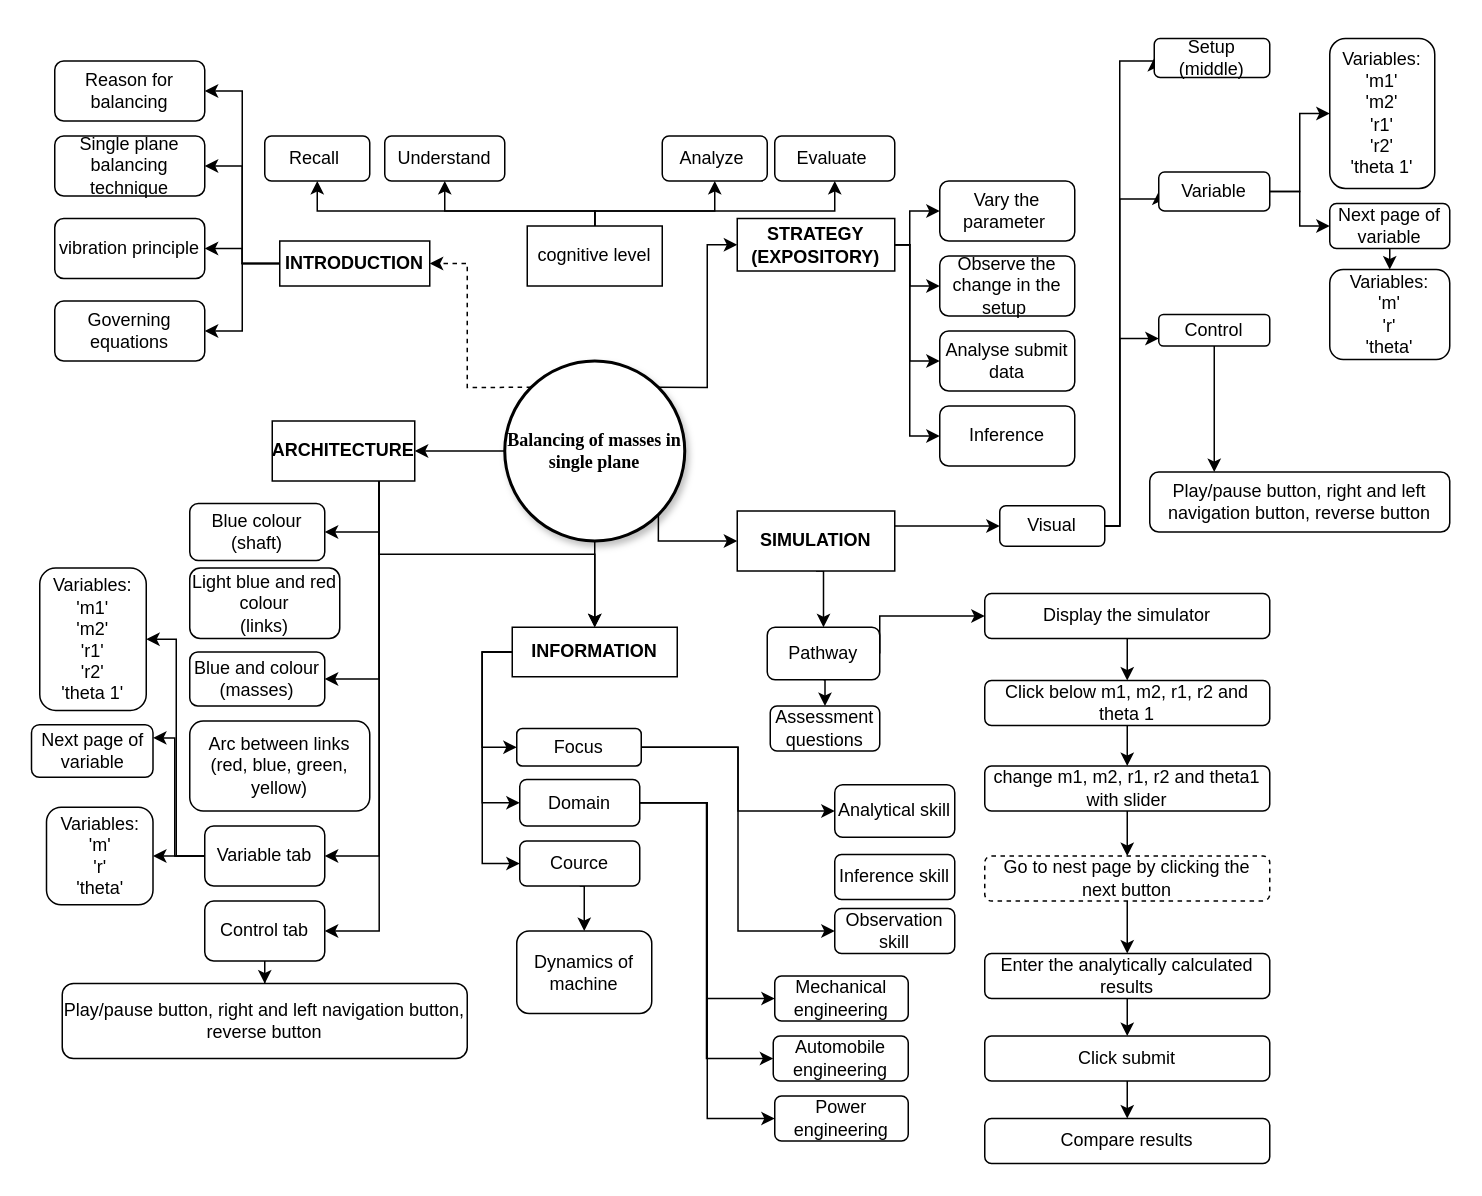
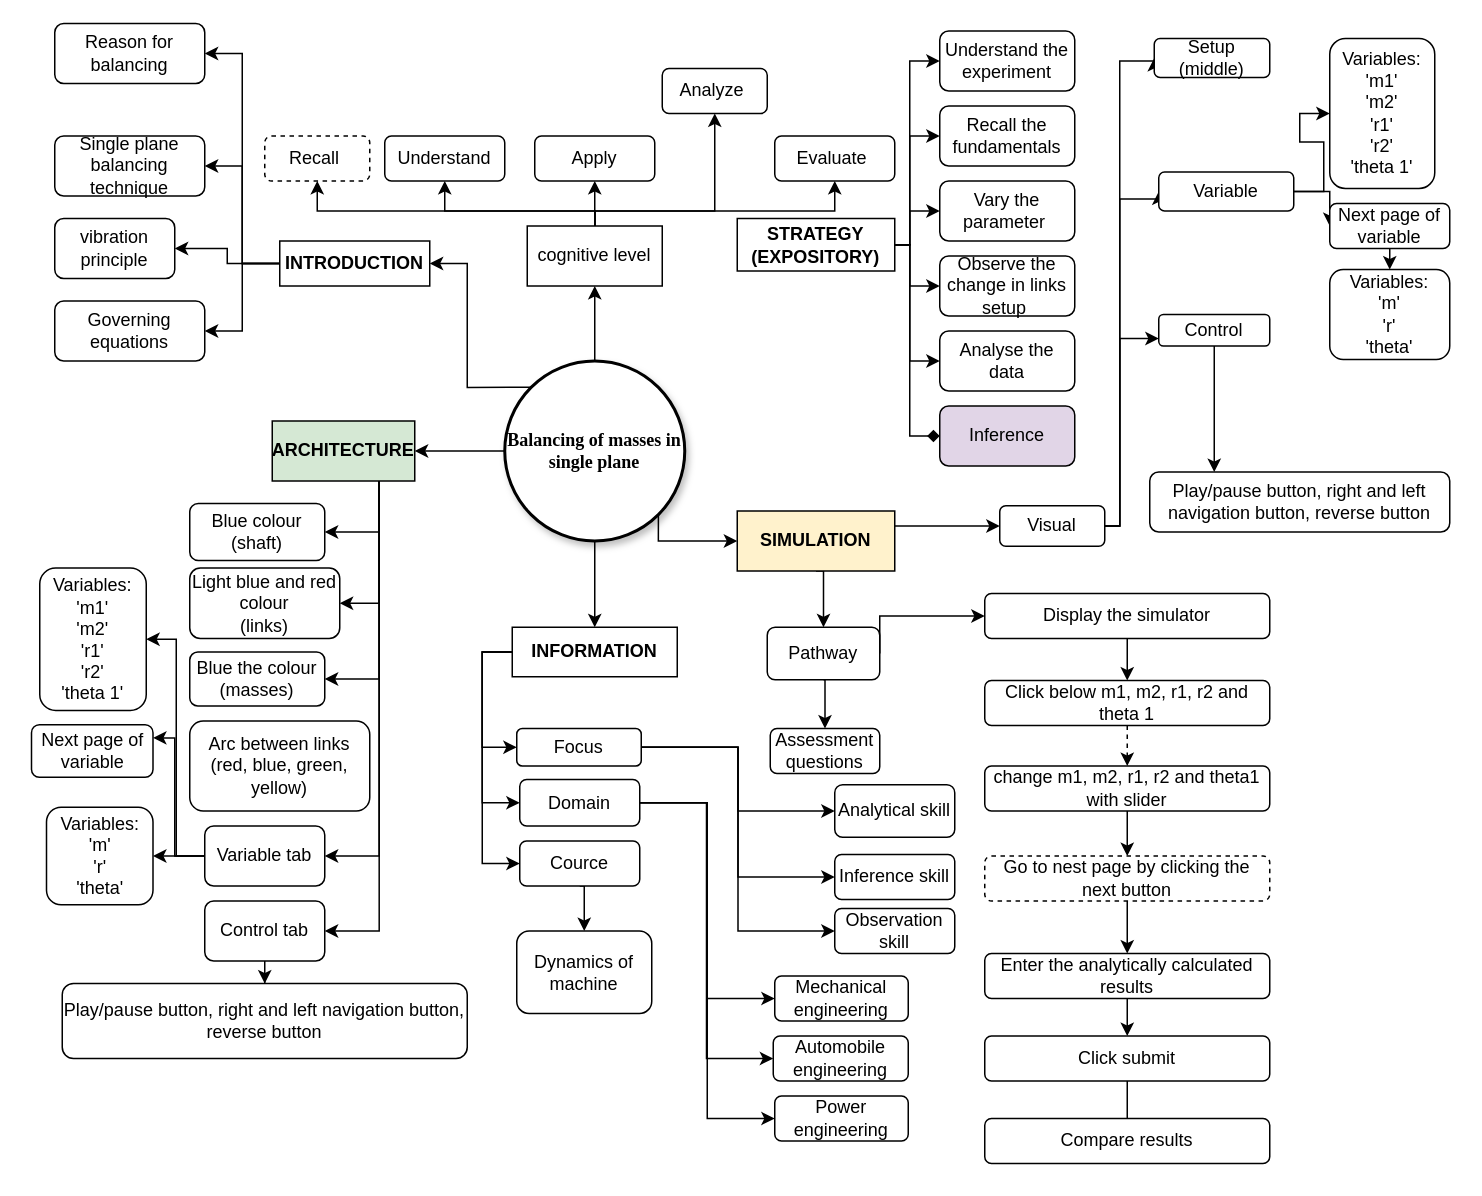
none -> (1007, 61)
none -> (910, 87)
(130, 91) -> (130, 53)
none -> (920, 136)
none -> (1007, 136)
(317, 158) -> (317, 158)
none -> (595, 158)
(715, 158) -> (715, 91)
(1214, 191) -> (1226, 191)
none -> (595, 199)
(130, 248) -> (115, 248)
(1007, 286) -> (1007, 286)
none -> (595, 329)
(707, 330) -> none
(467, 342) -> (467, 342)
(1007, 361) -> (1007, 361)
(928, 436) -> (927, 436)
(1007, 436) -> (1007, 436)
(344, 451) -> (344, 451)
(816, 541) -> (816, 541)
(486, 554) -> (364, 603)
(257, 679) -> (257, 679)
(825, 728) -> (825, 751)
(1127, 741) -> (1127, 741)
none -> (783, 877)
(1127, 1107) -> (1127, 1111)
